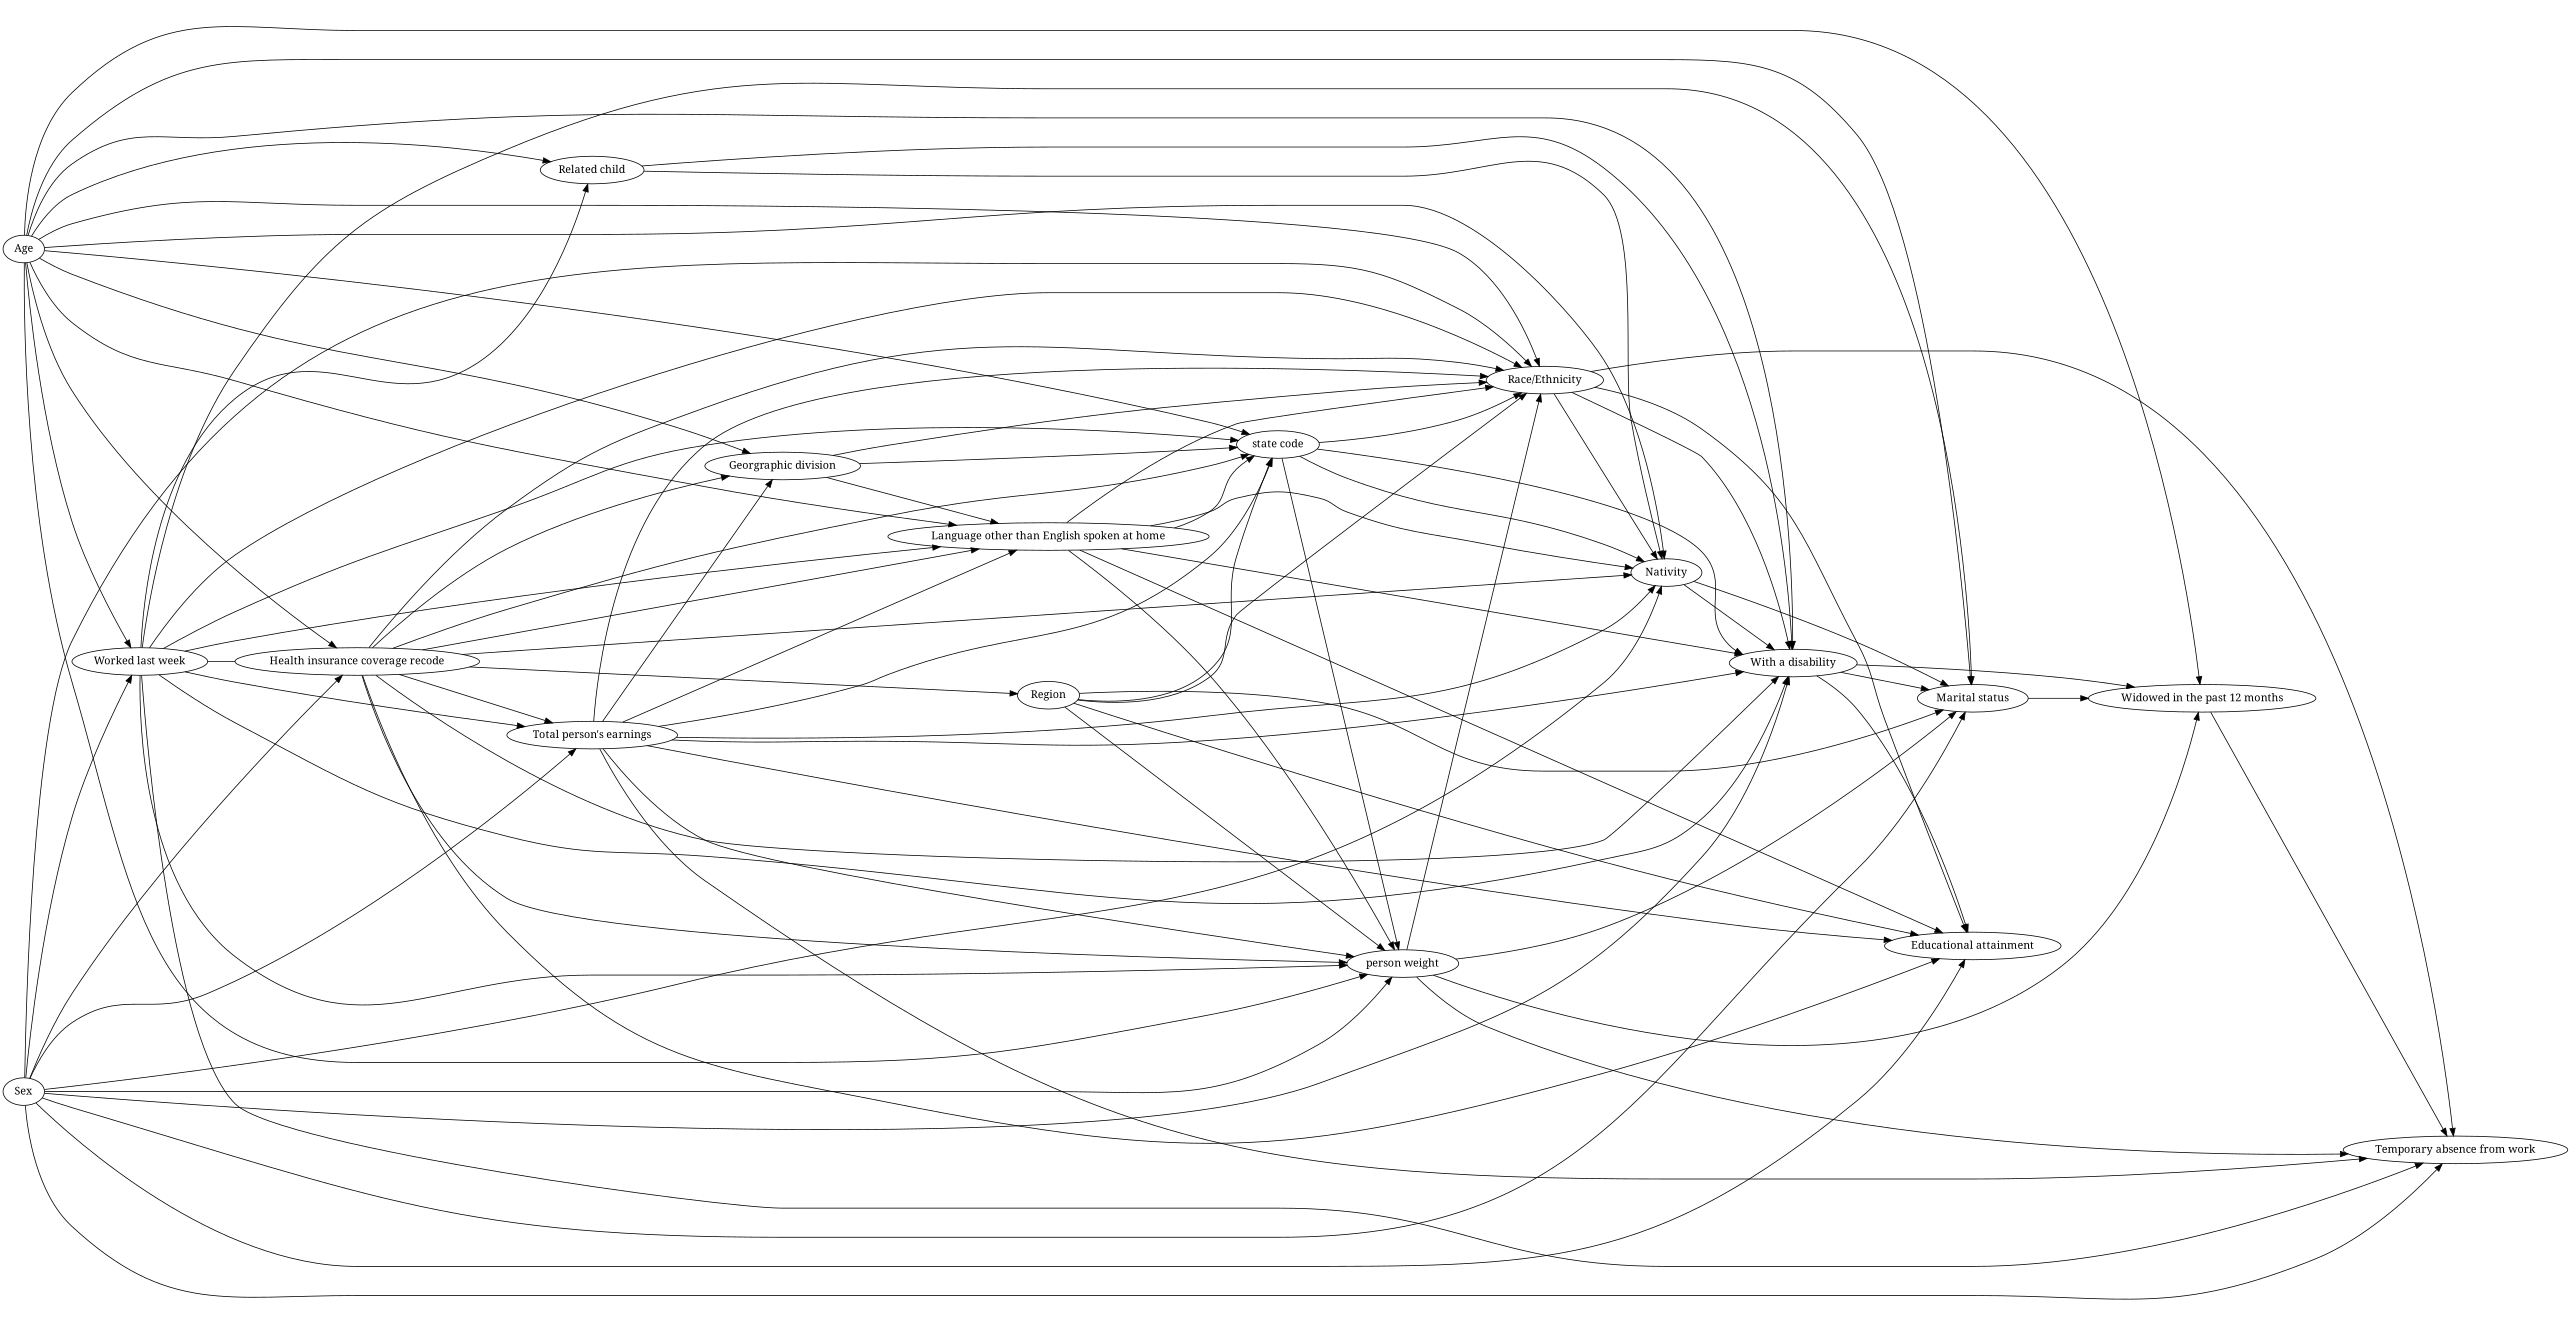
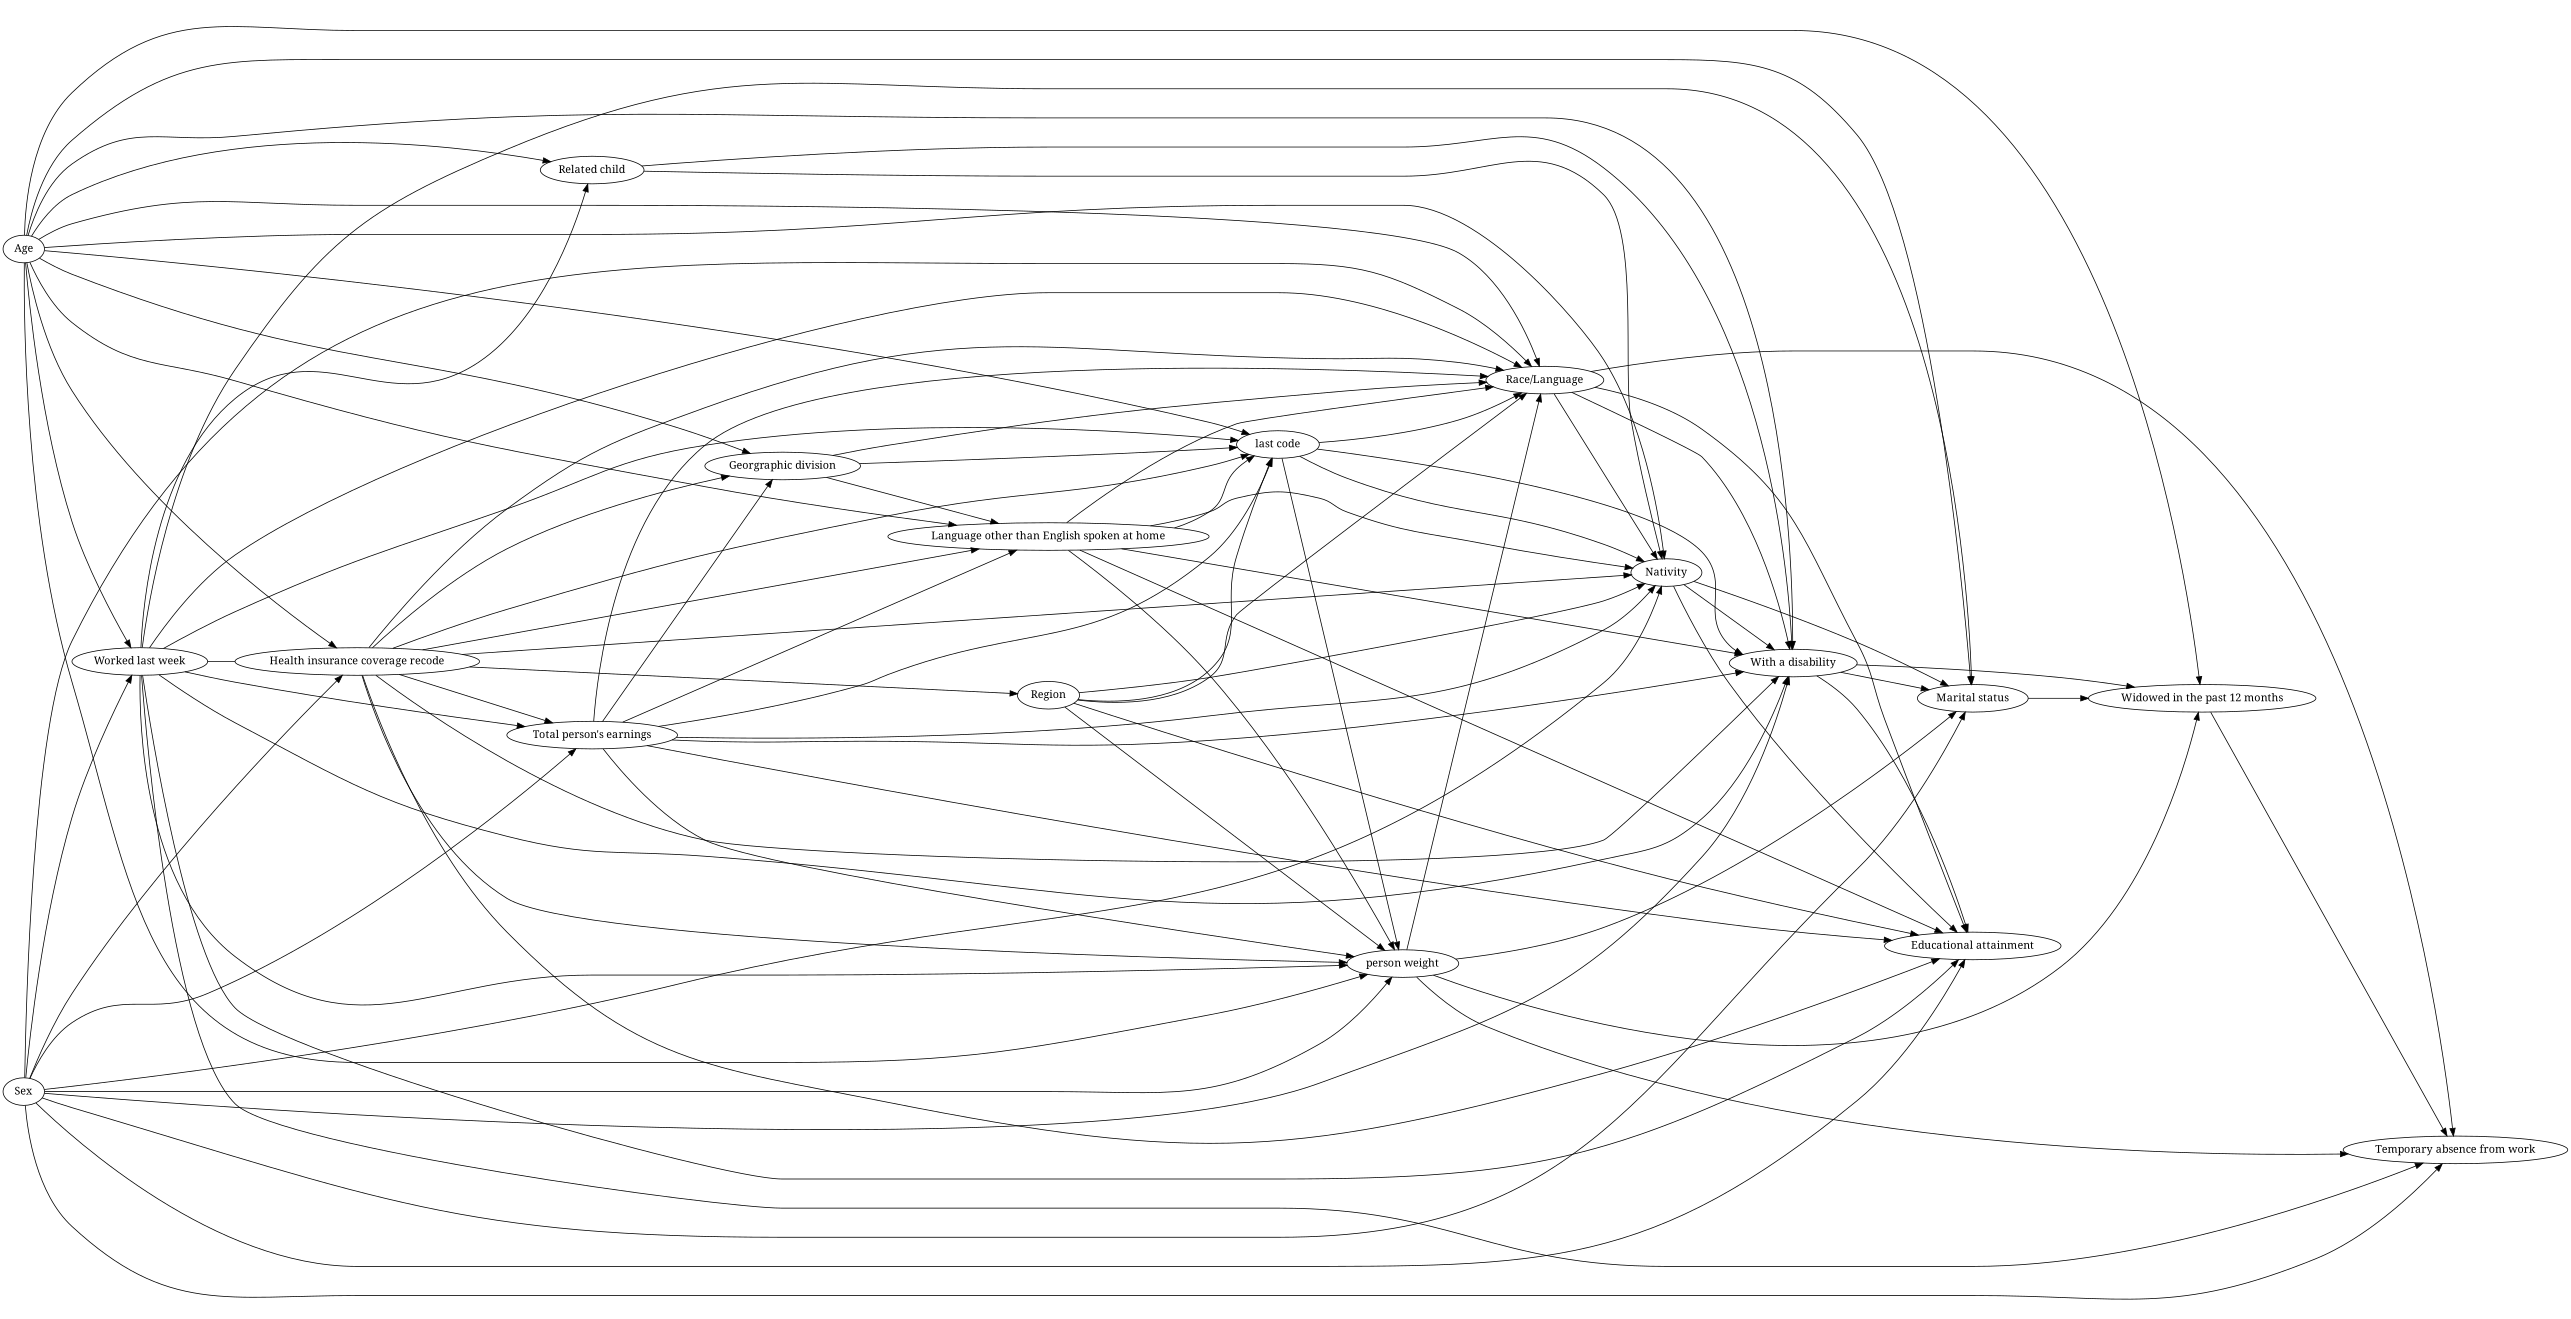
(1545, 380) -> (1545, 380)
(1278, 445) -> (1278, 445)
(539, 594) -> (931, 1179)
(1505, 768) -> (1361, 650)
none -> (1797, 768)
(1413, 1170) -> none
